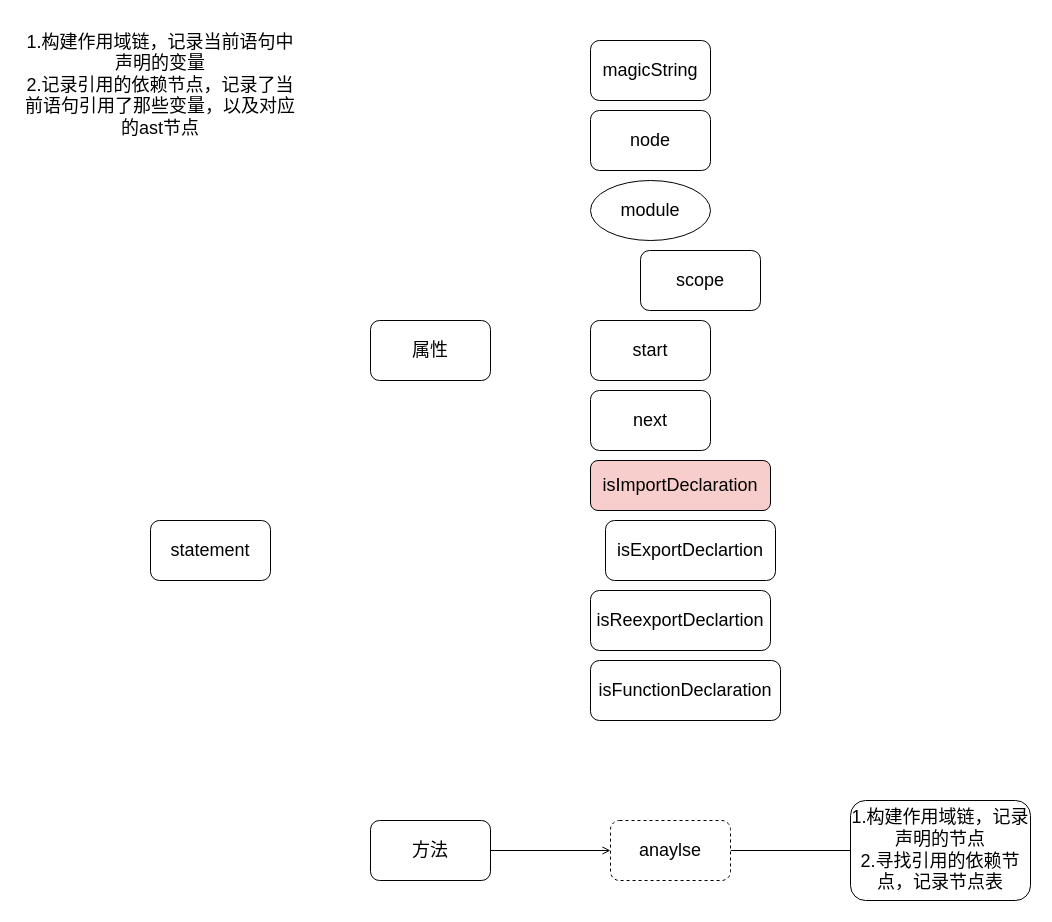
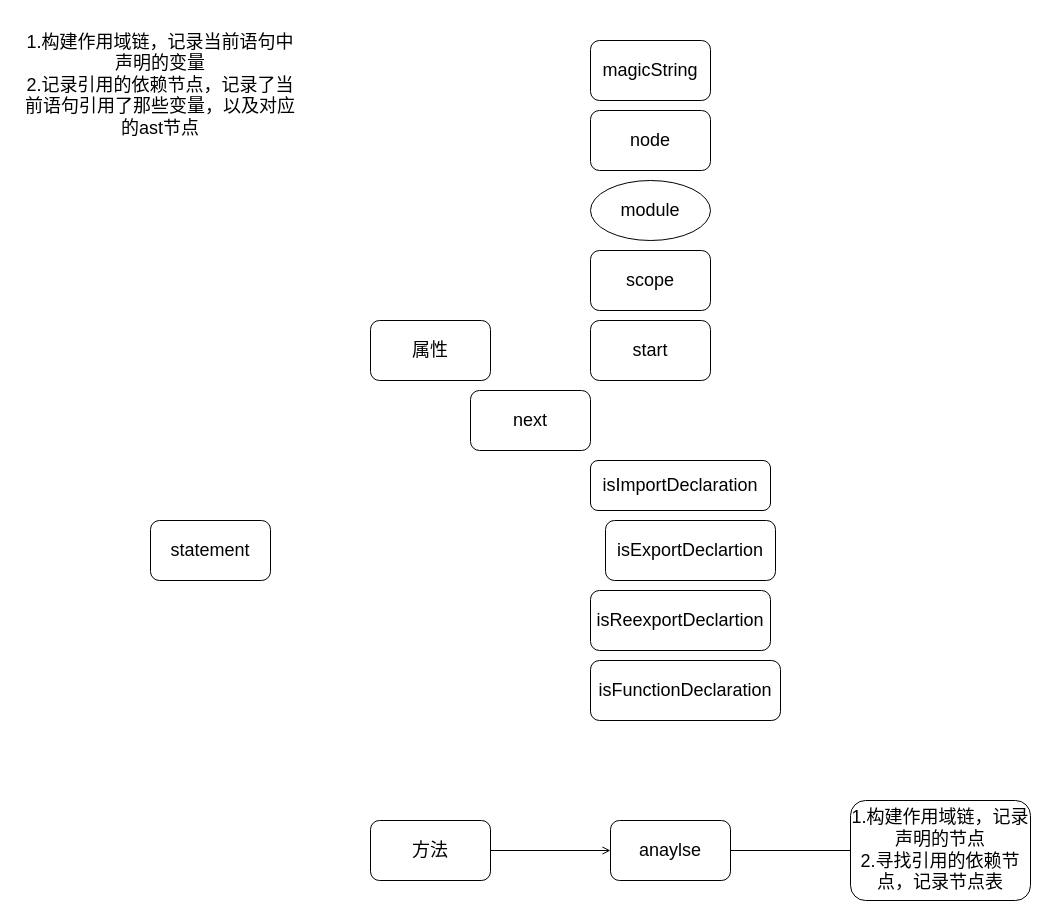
(701, 281) -> (651, 281)
(651, 421) -> (531, 421)
(681, 486) -> (681, 486)
(671, 851) -> (671, 851)
